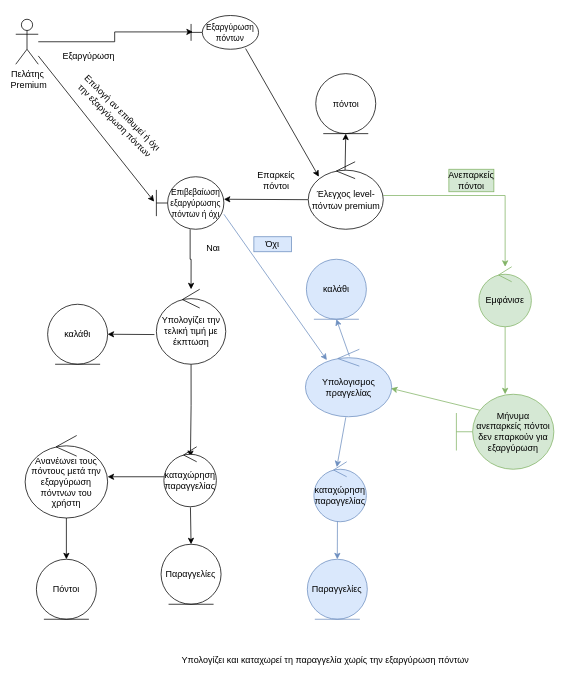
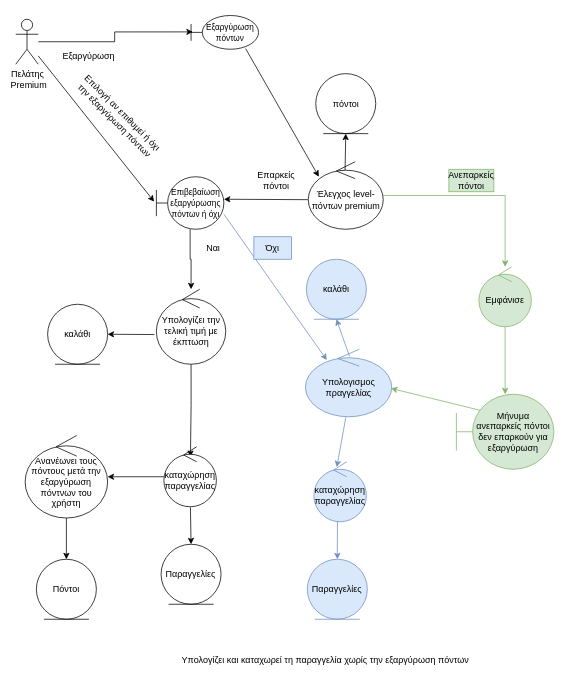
(273, 244) -> (273, 248)
